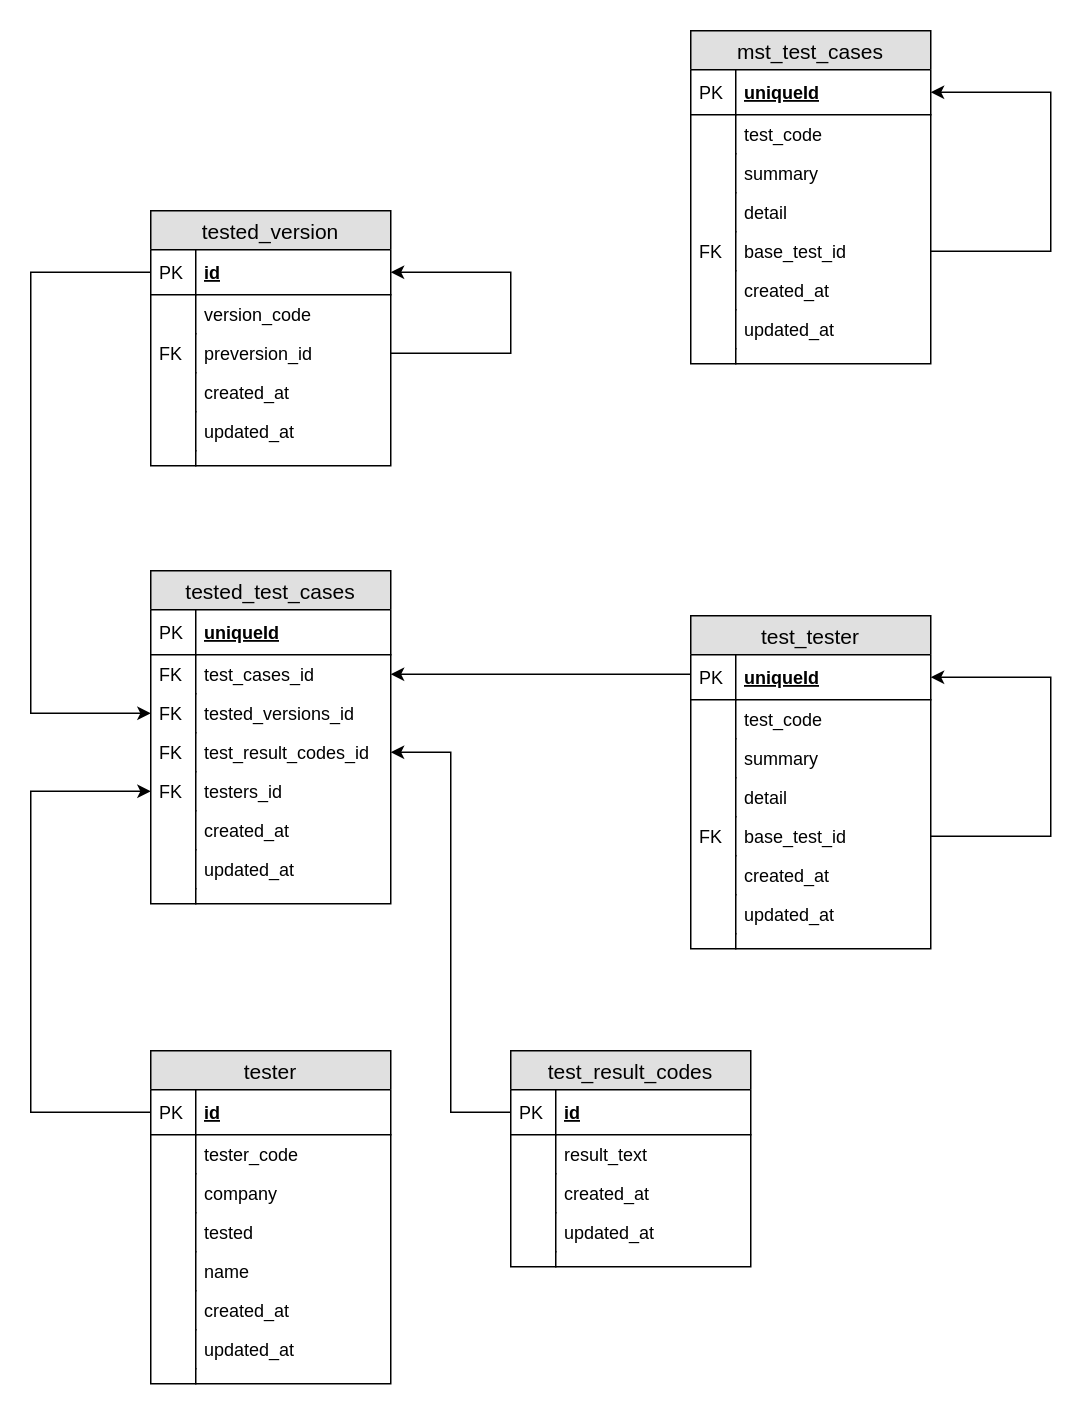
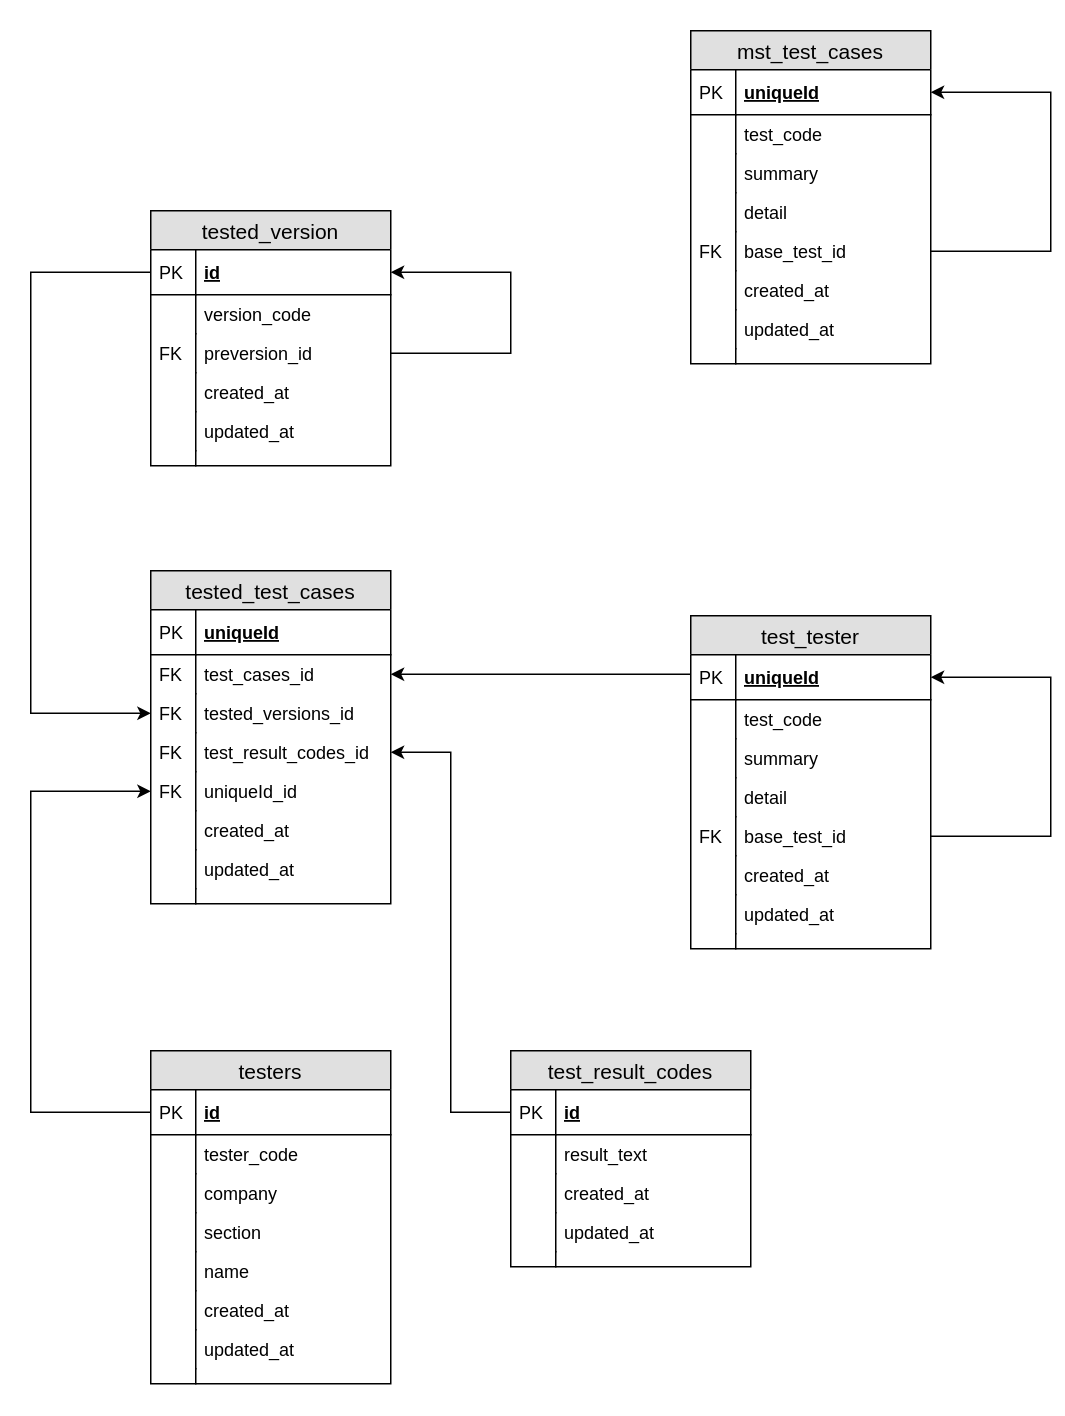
(252, 792) -> (255, 792)
(270, 1072) -> (270, 1072)
(234, 1233) -> (237, 1233)
